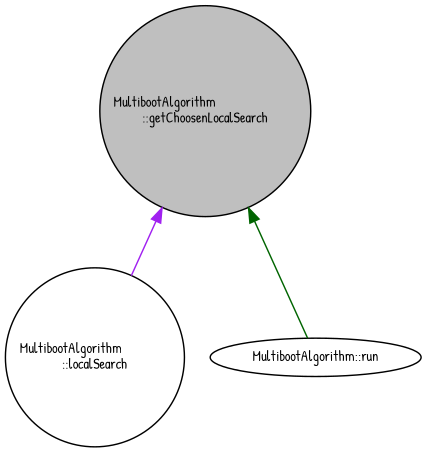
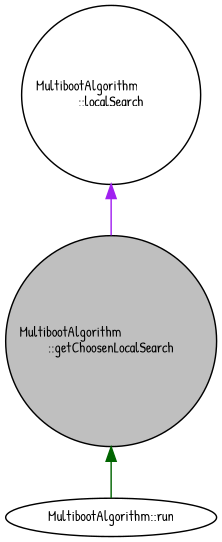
(144, 248) -> (111, 217)
